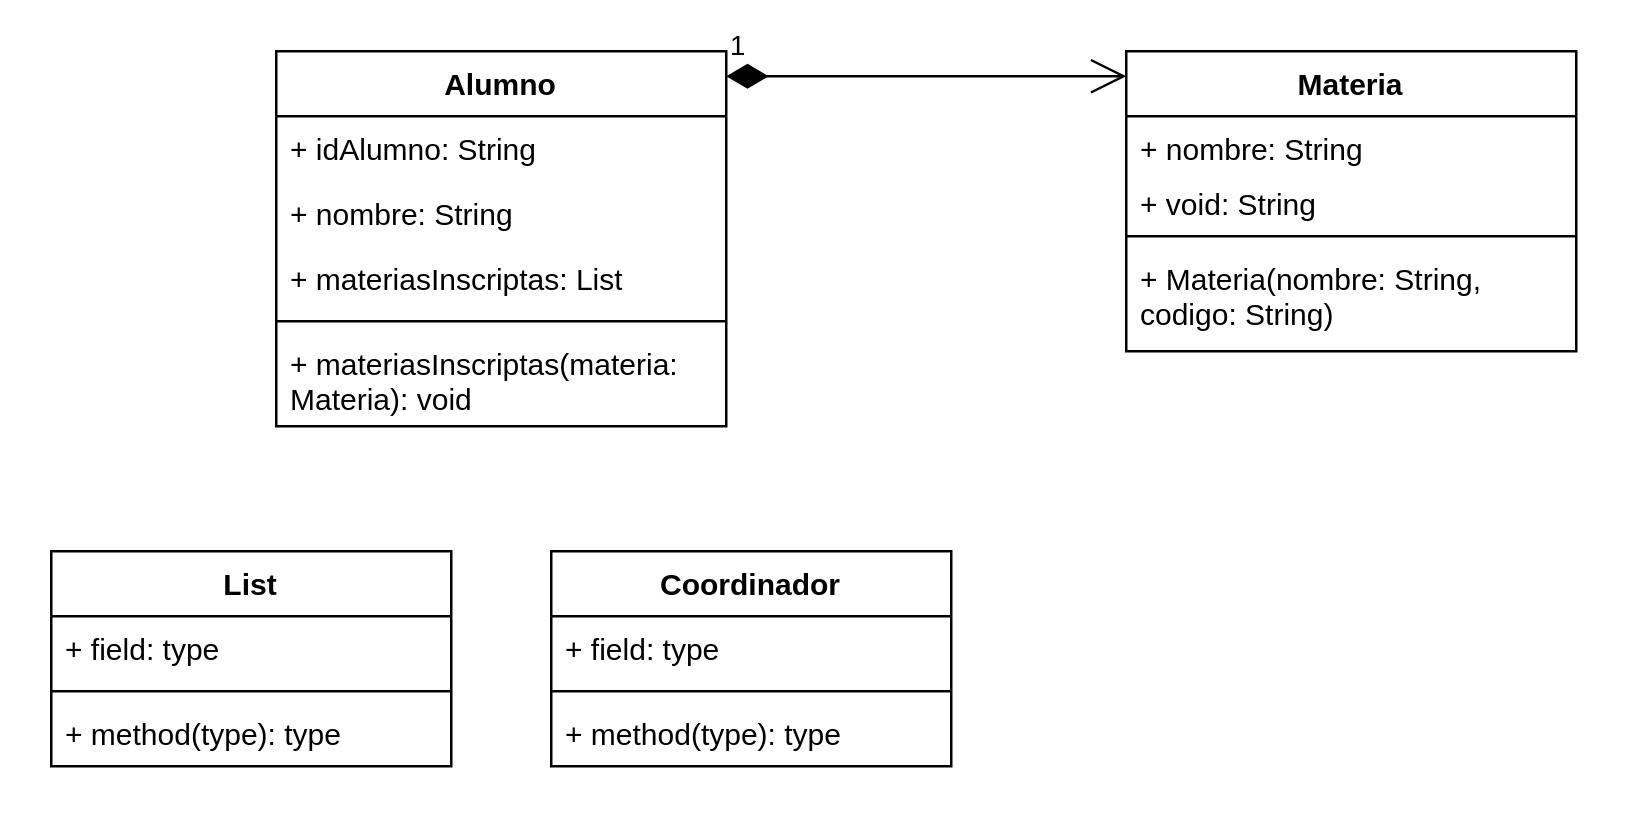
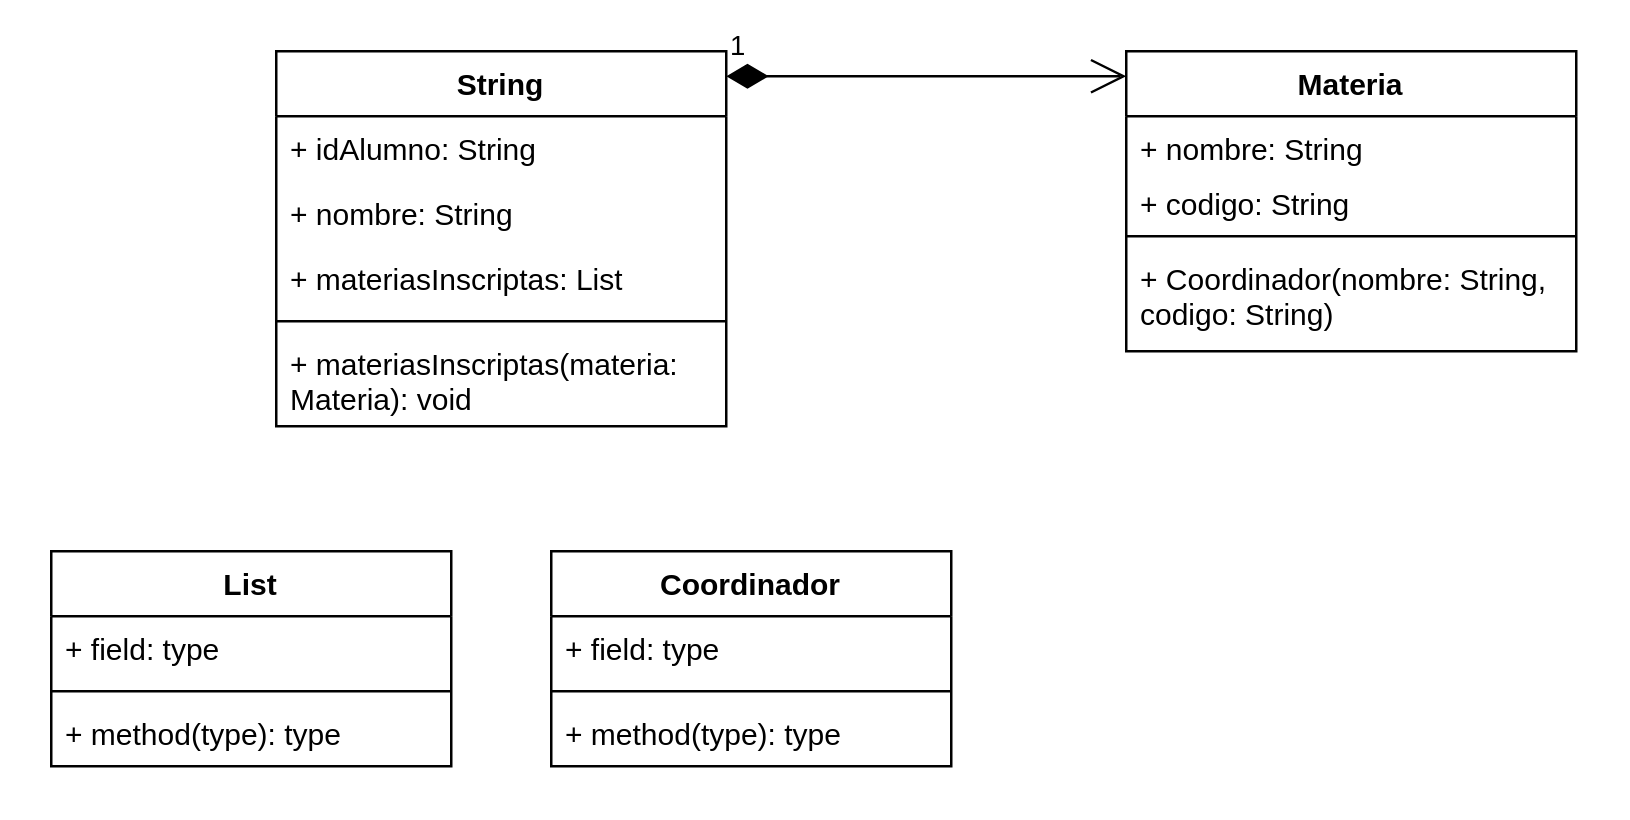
(501, 87) -> (501, 87)
(1239, 207) -> (1256, 207)
(1354, 300) -> (1354, 300)
